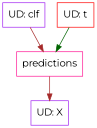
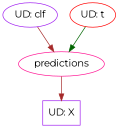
(24, 15) -> (30, 15)
(76, 15) -> (93, 15)
(50, 64) -> (61, 64)
